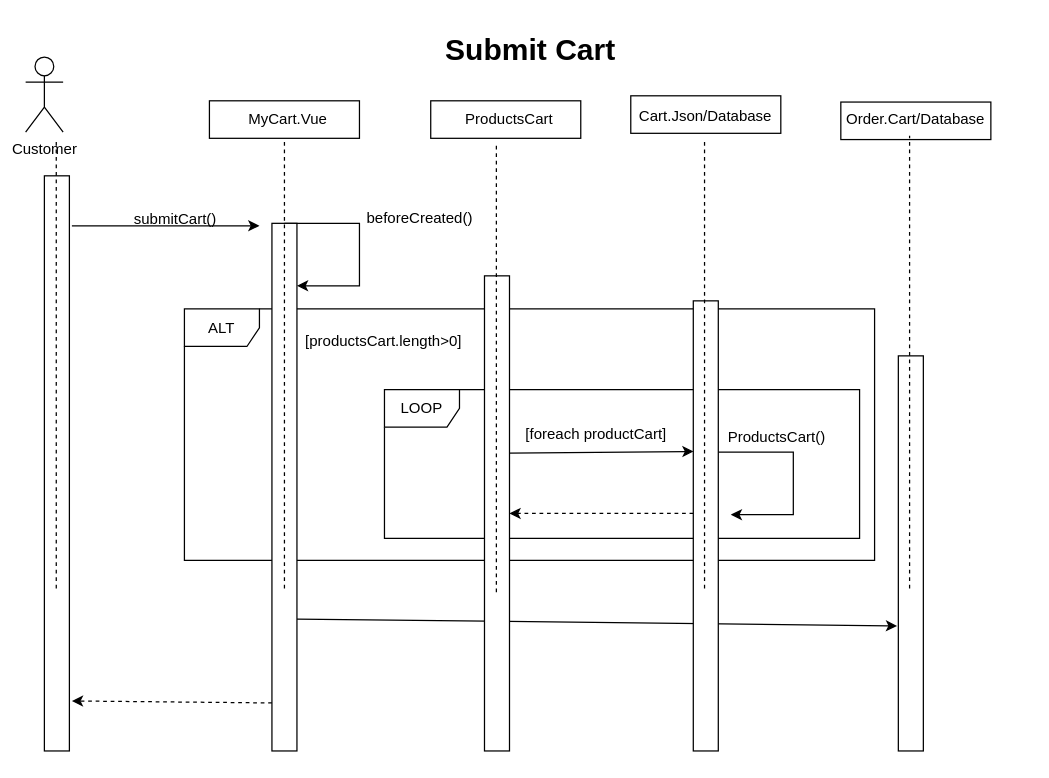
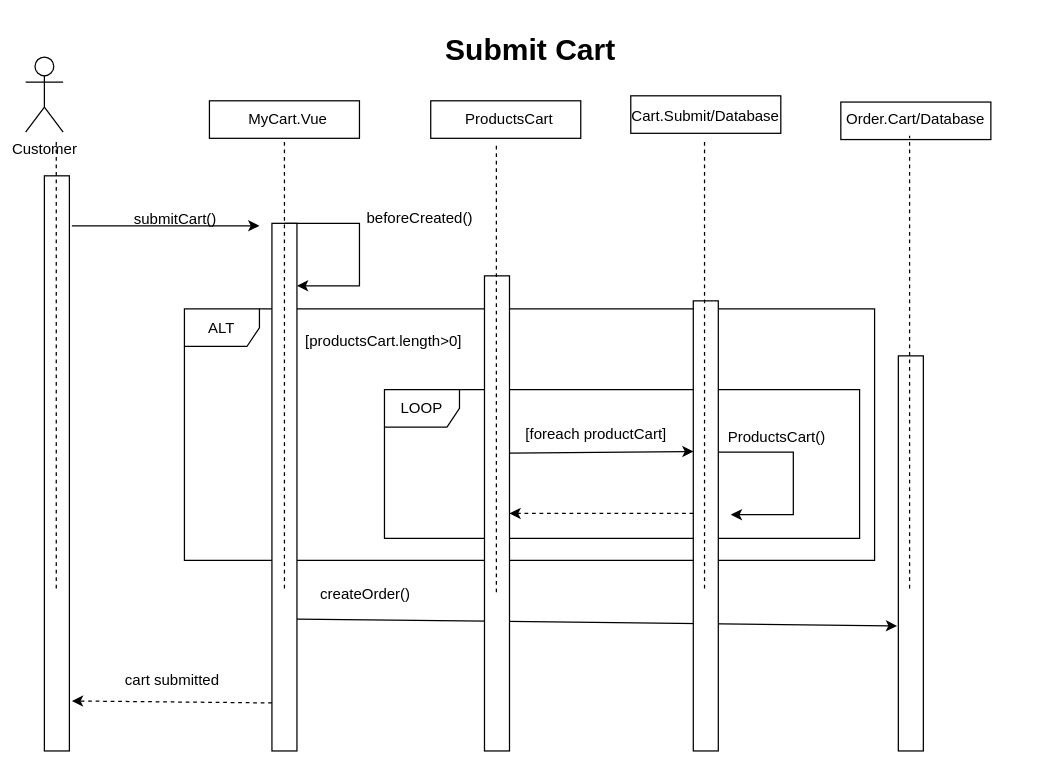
(706, 117) -> (706, 117)
none -> (366, 594)
none -> (173, 681)
